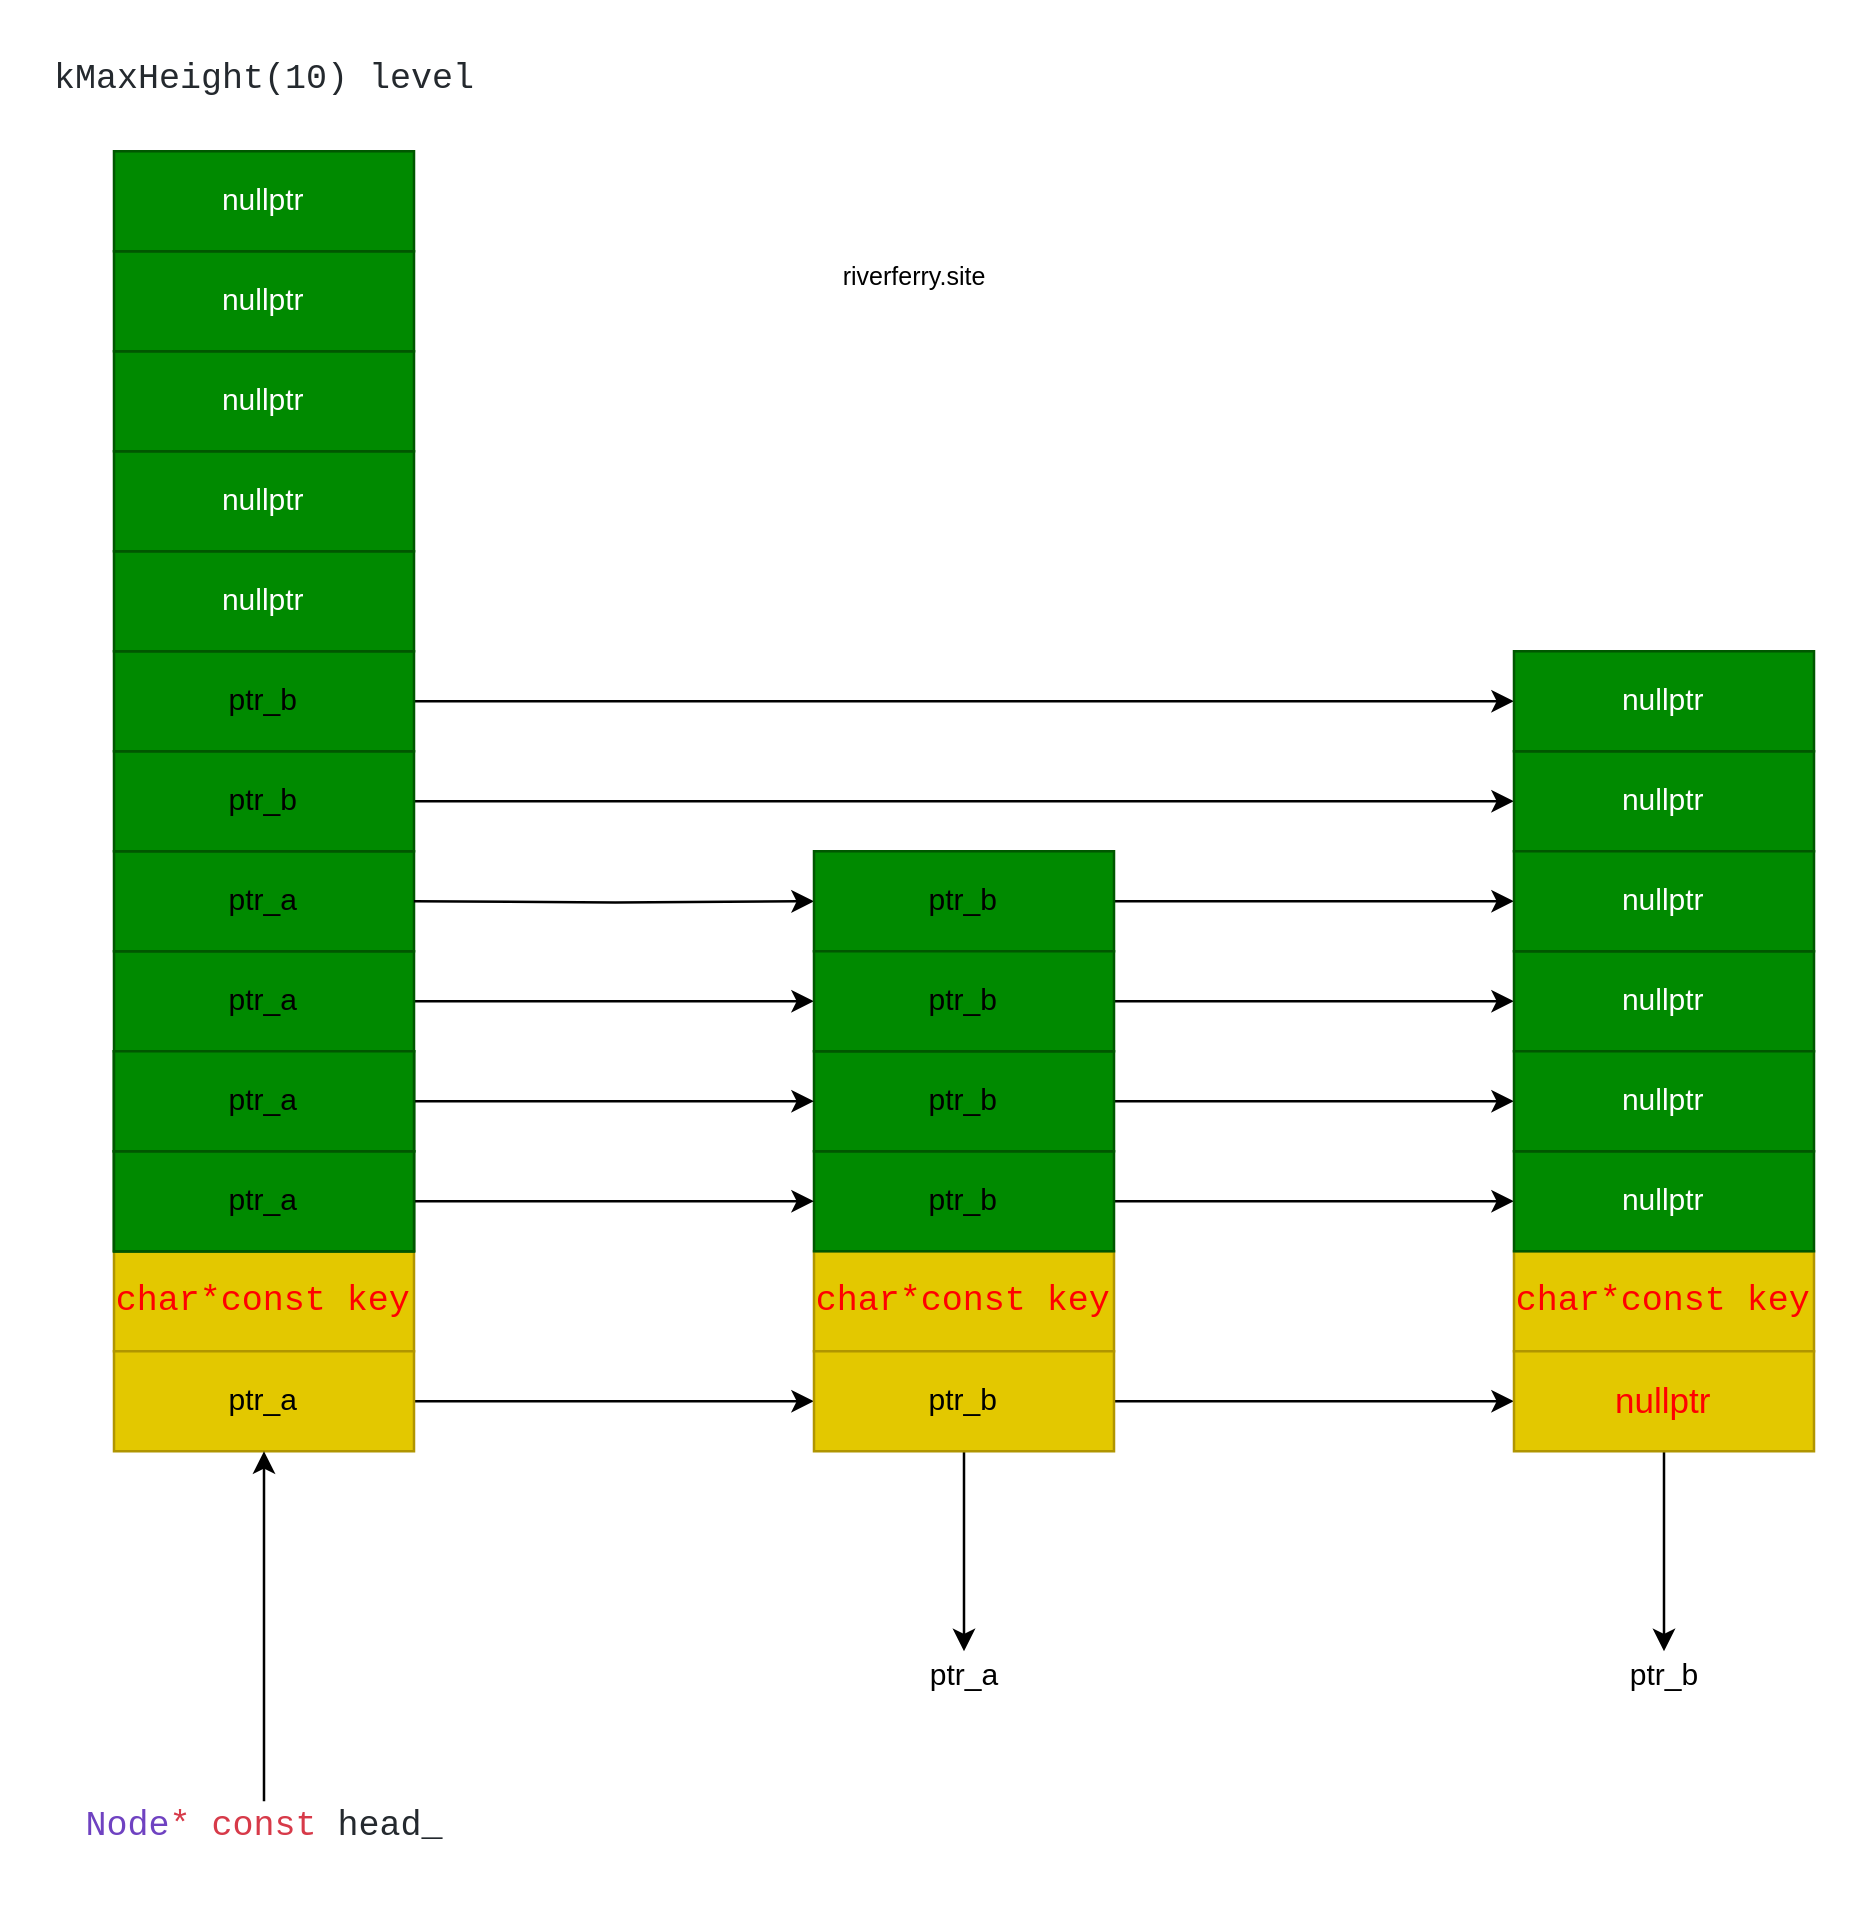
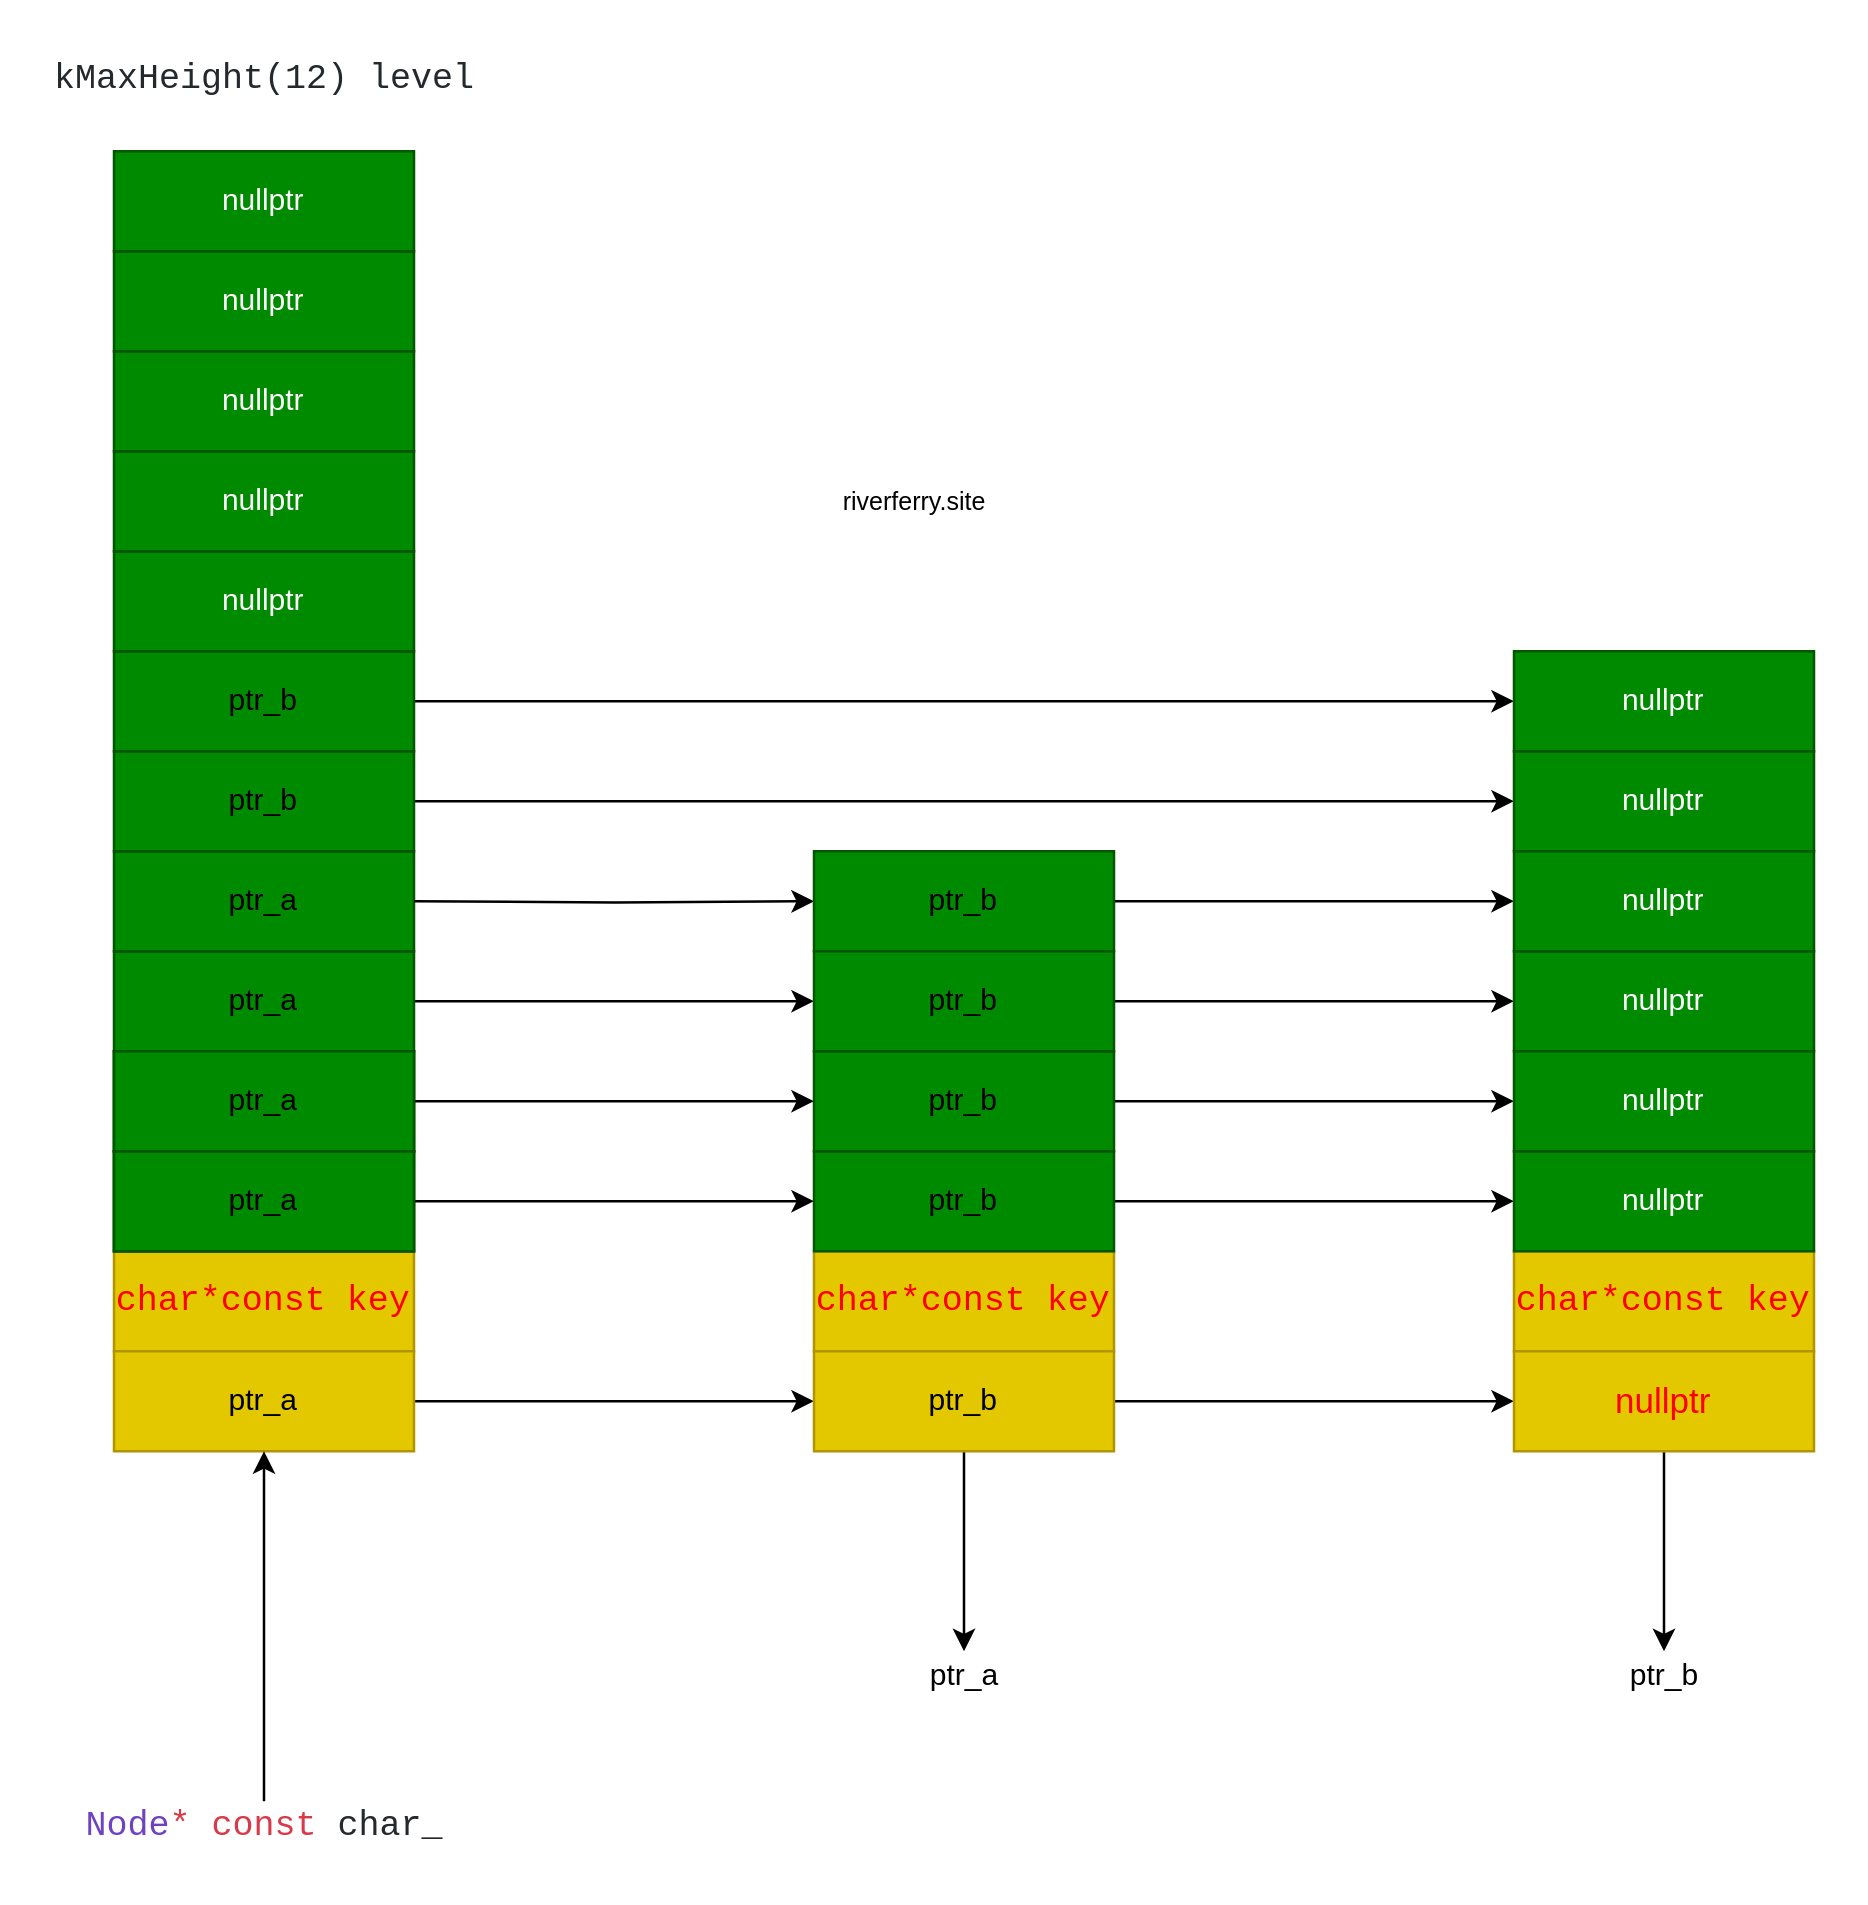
(265, 76) -> (265, 76)
(914, 276) -> (914, 501)
(265, 1826) -> (265, 1826)
